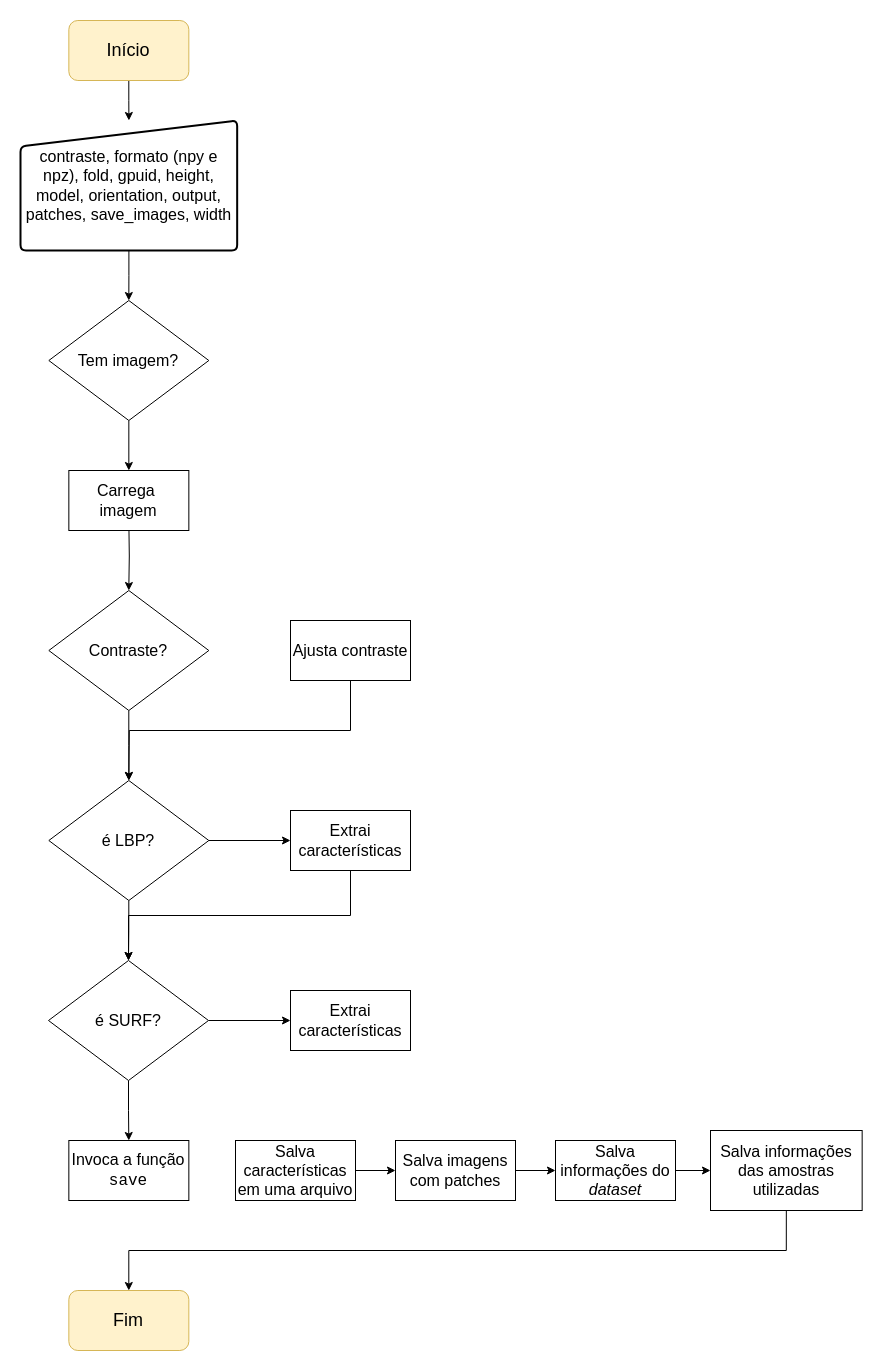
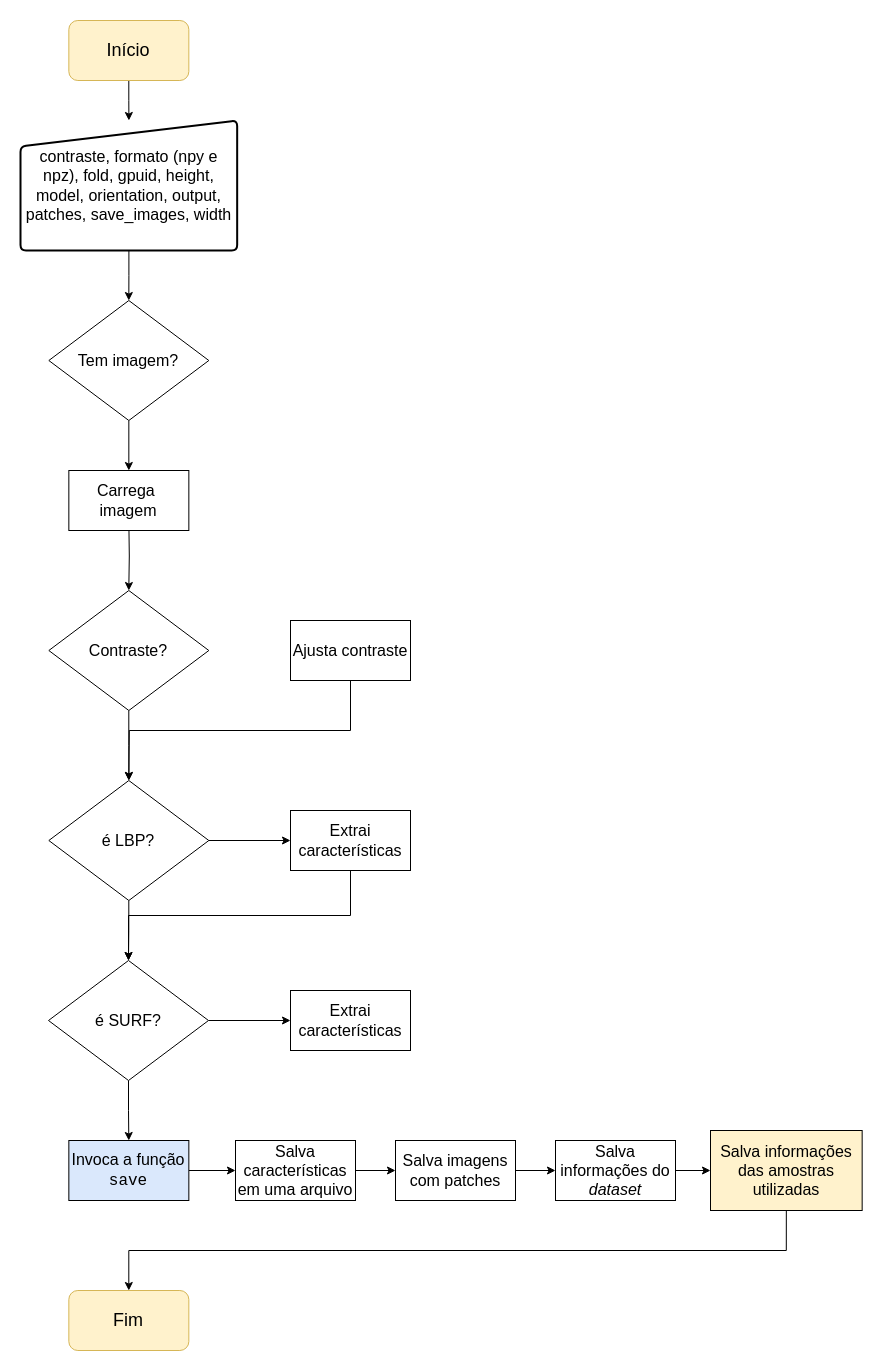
(129, 1171) -> (129, 1171)
none -> (209, 1171)
(786, 1171) -> (786, 1171)
